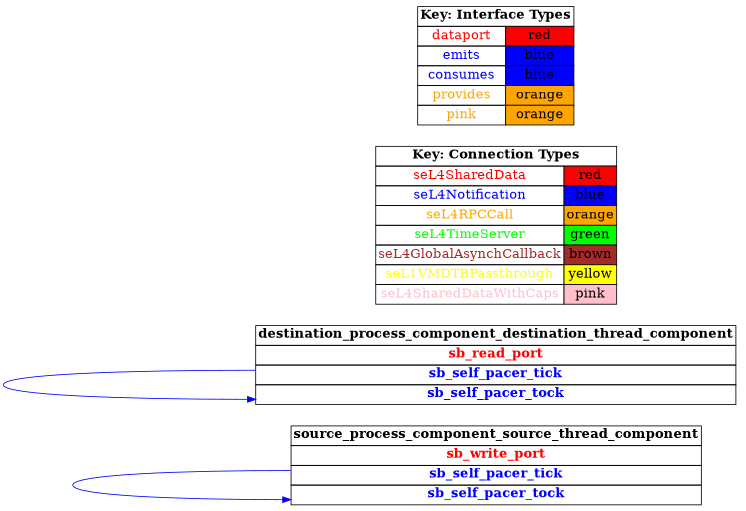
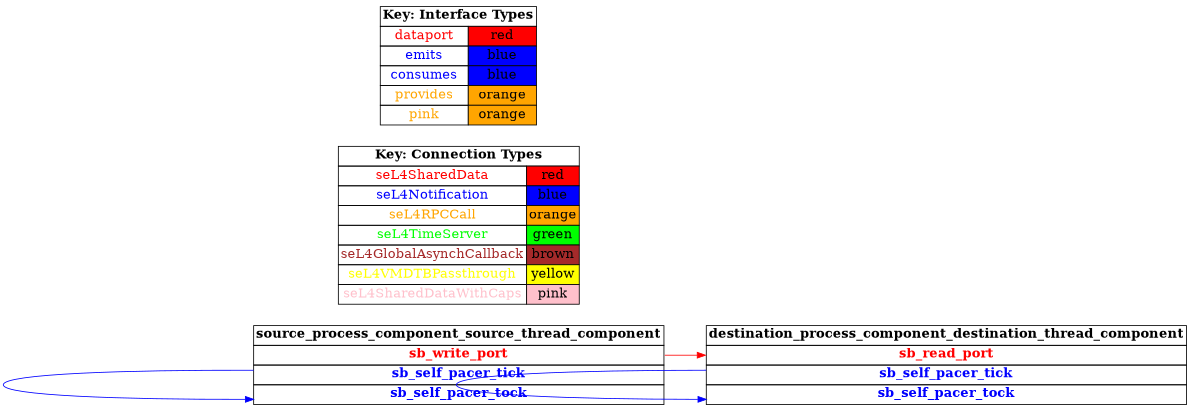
(470, 274) -> (432, 274)
none -> (681, 355)
